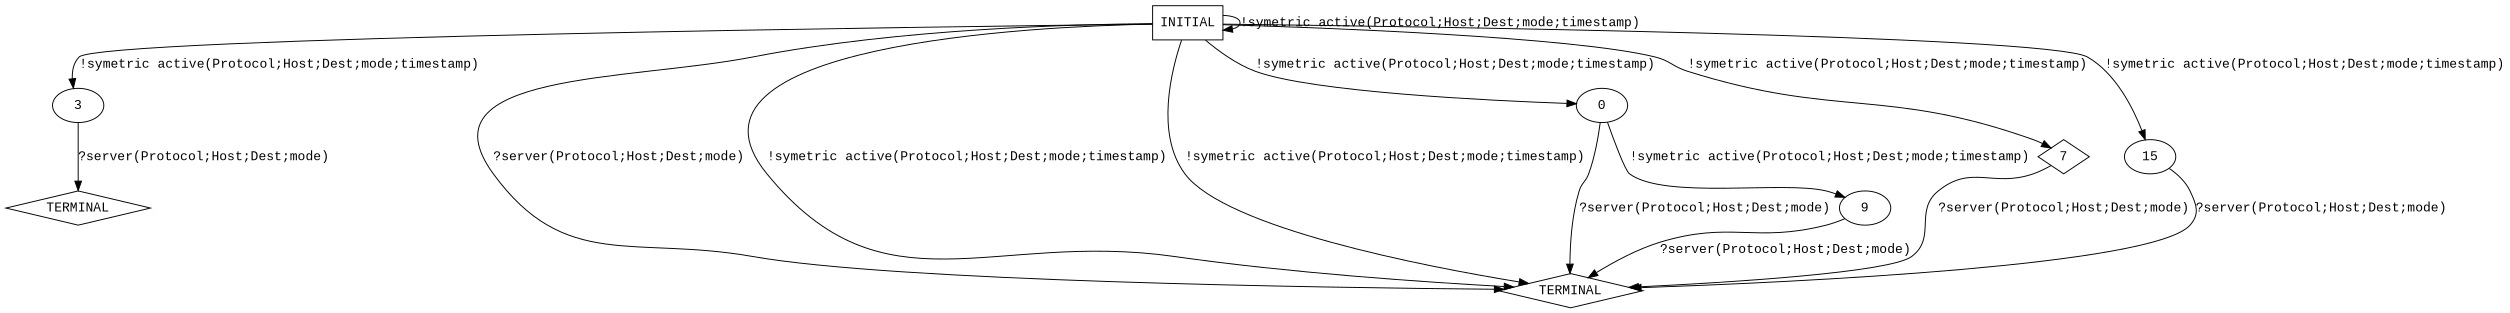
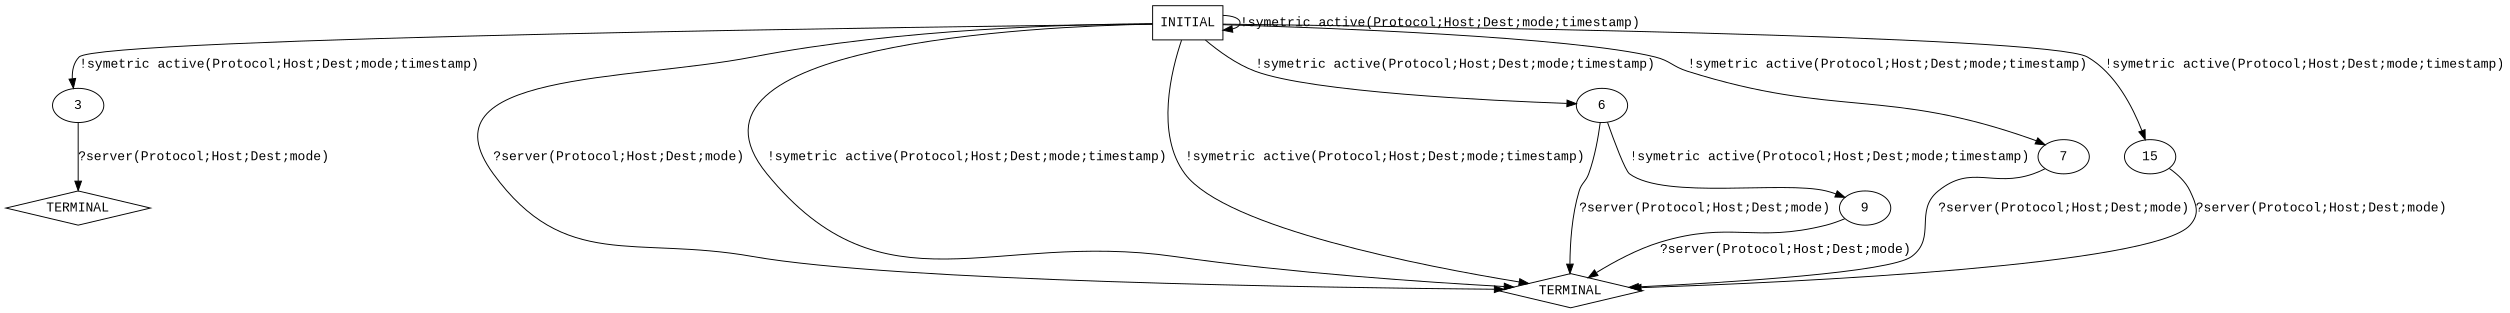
(1602, 105) -> (1602, 105)
(2064, 157) -> (2064, 157)
